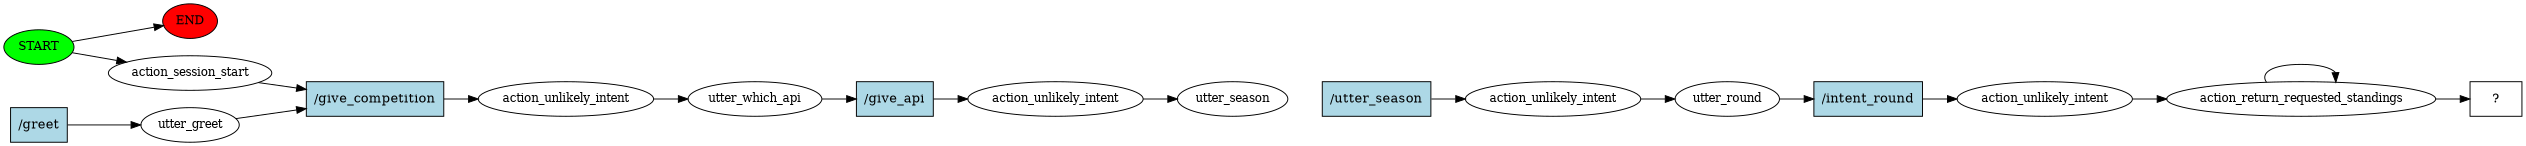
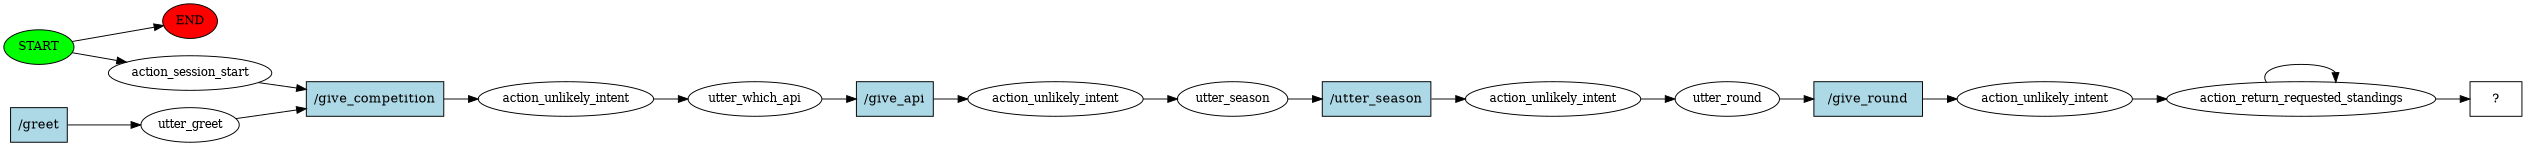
none -> (1300, 99)
(1868, 99) -> (1868, 99)
